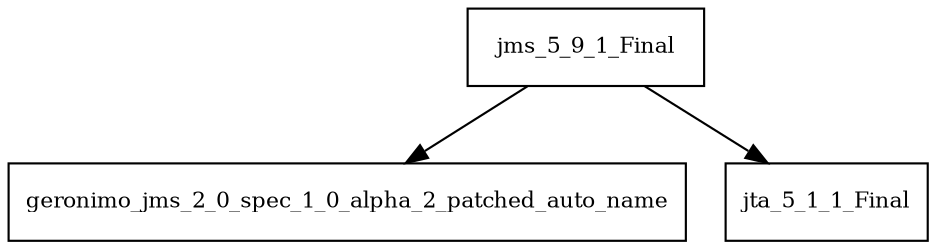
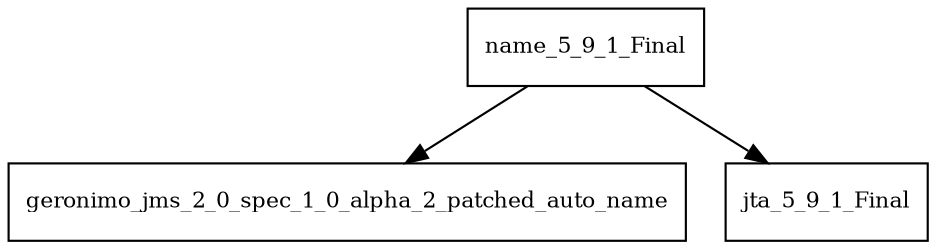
(586, 47) -> (586, 47)
(827, 202) -> (827, 202)
